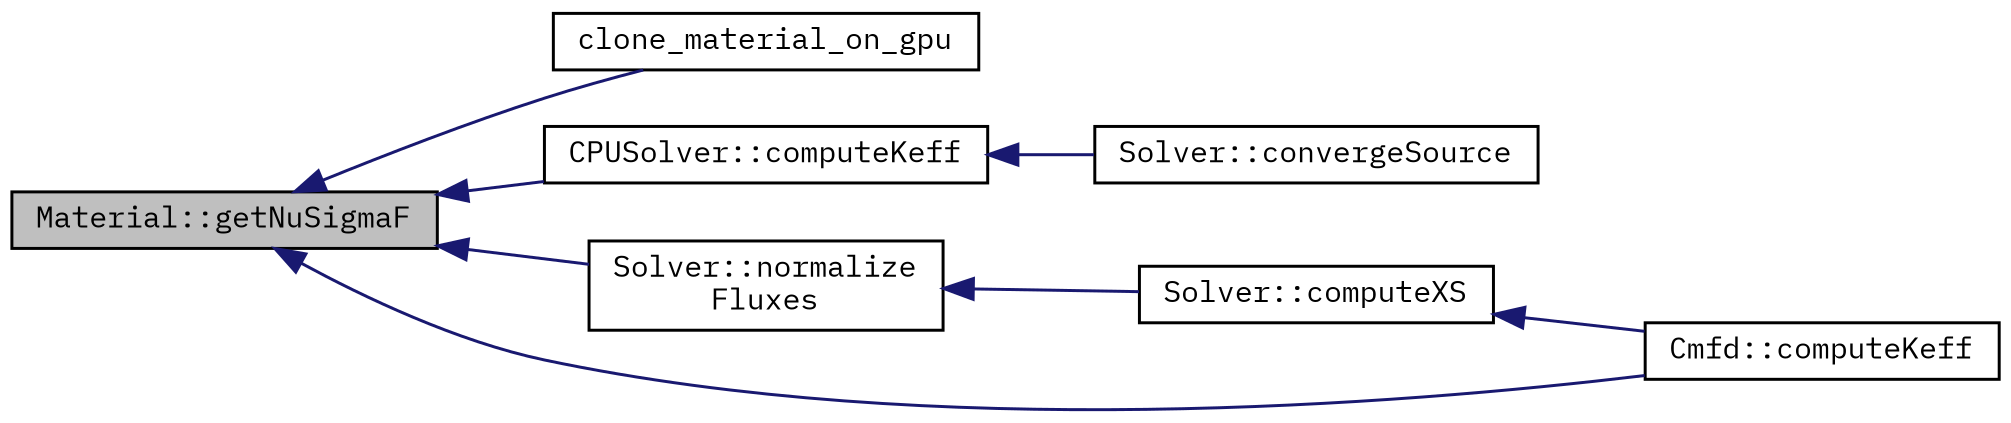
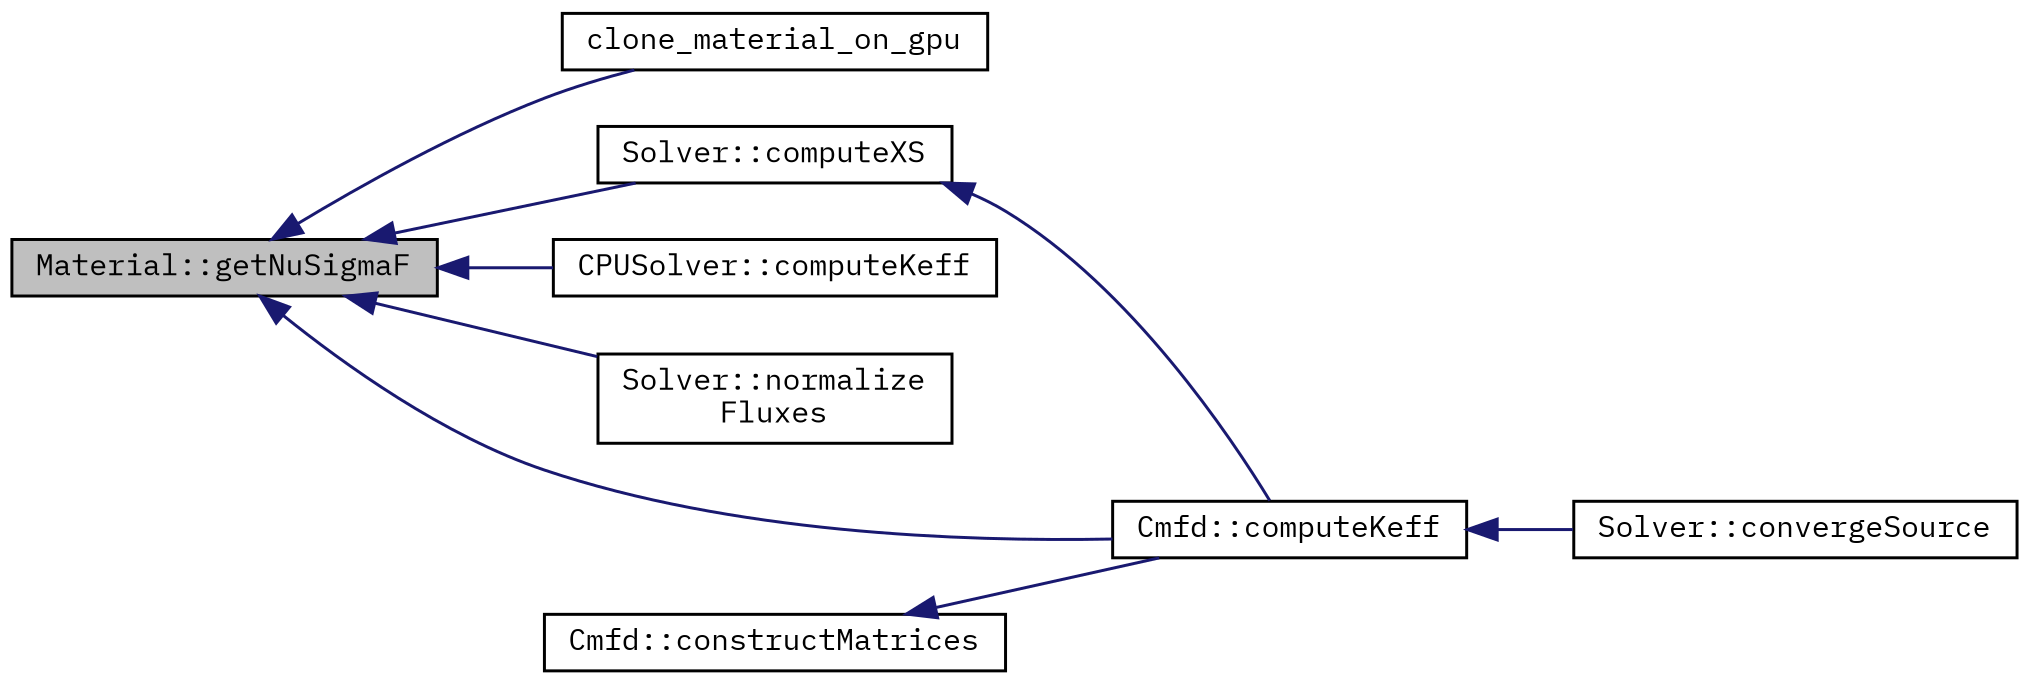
(1056, 155) -> (1535, 530)
(1056, 290) -> (515, 208)
none -> (775, 643)
